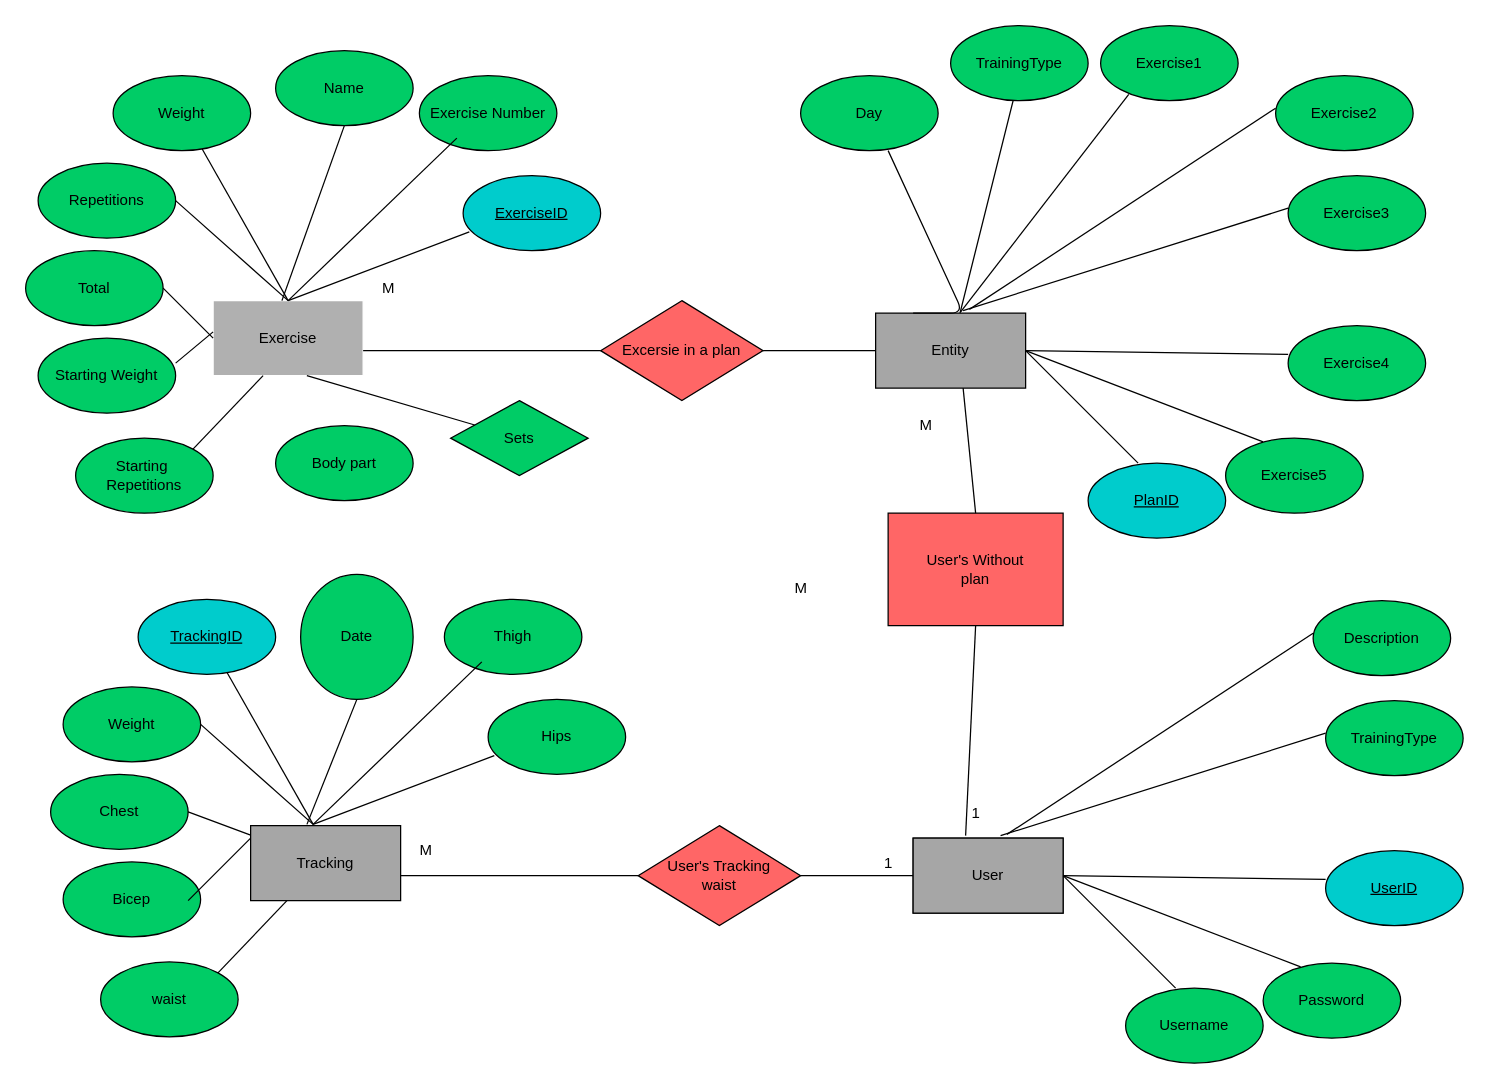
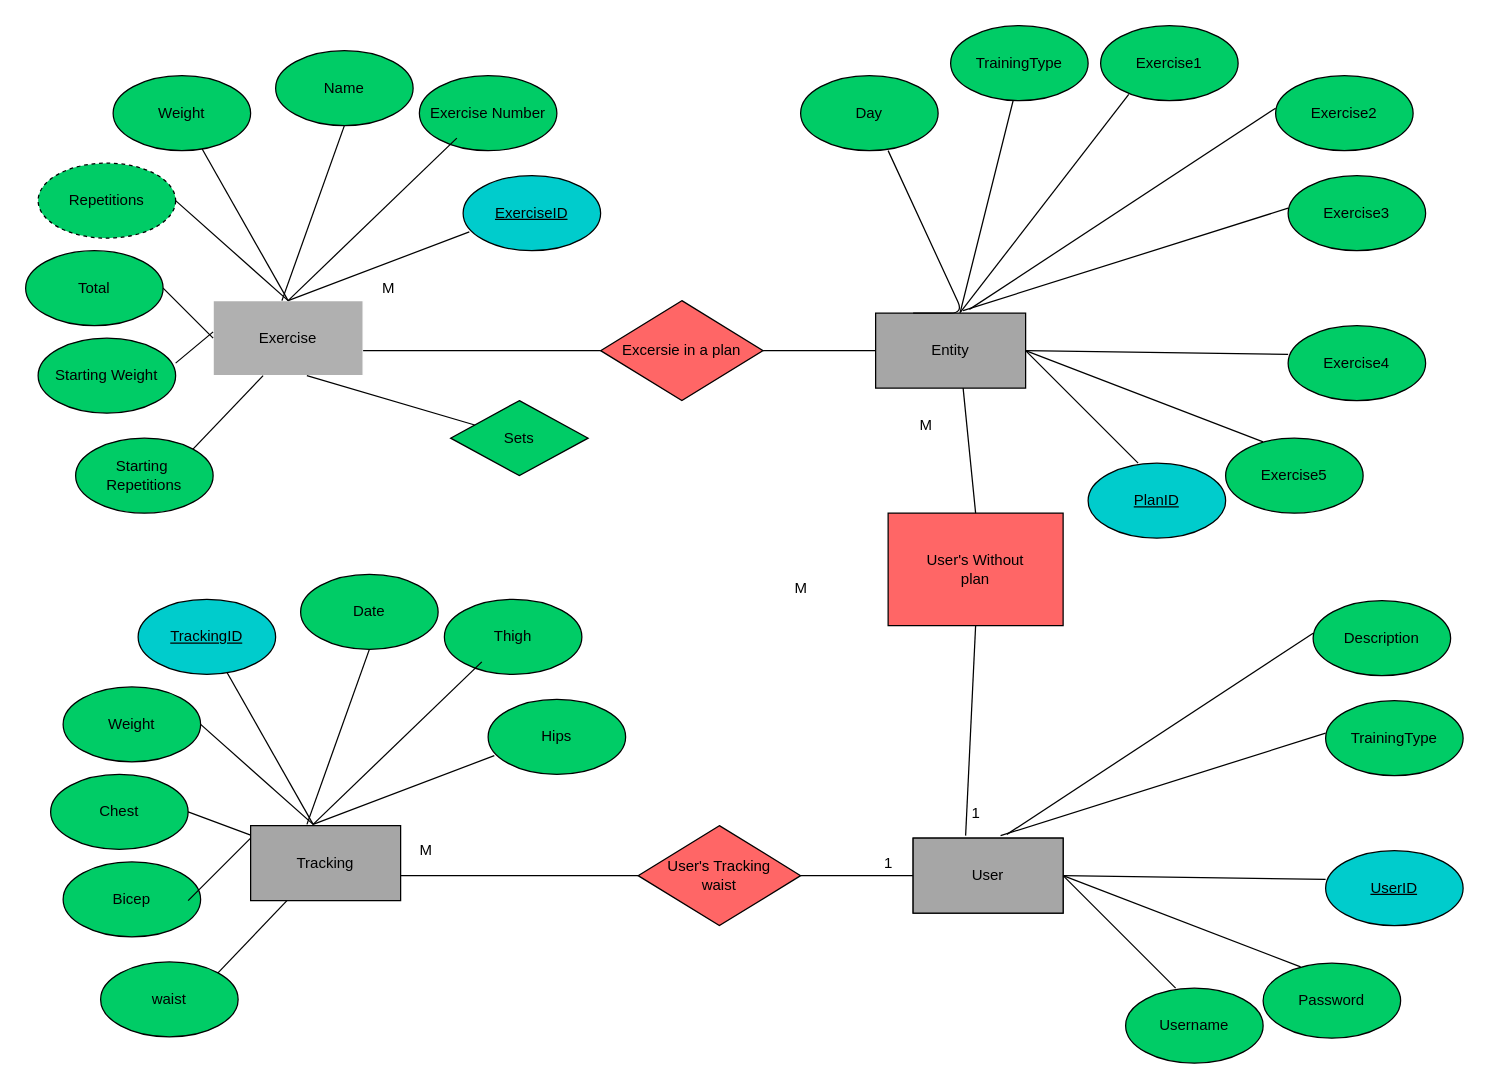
(107, 201) -> (107, 201)
(344, 463) -> none
(357, 637) -> (369, 612)
